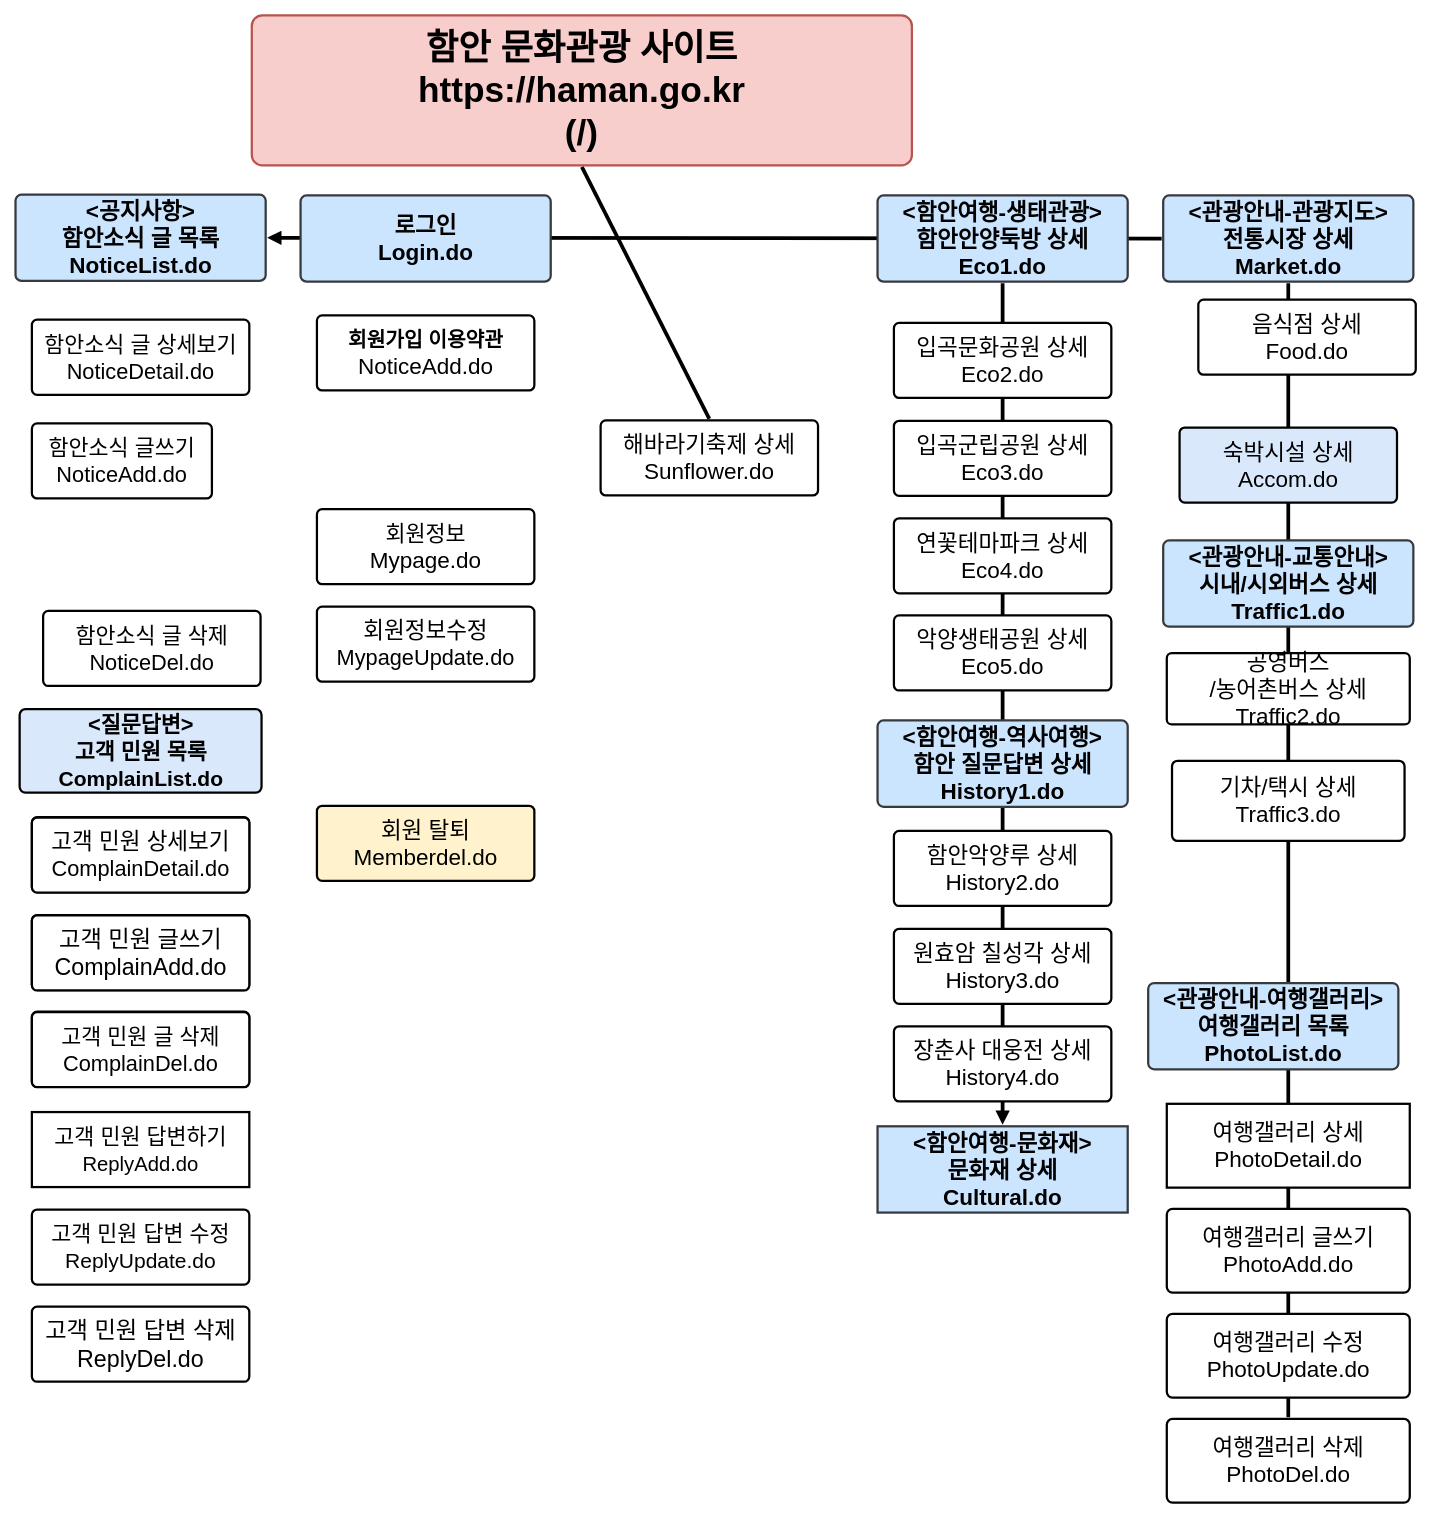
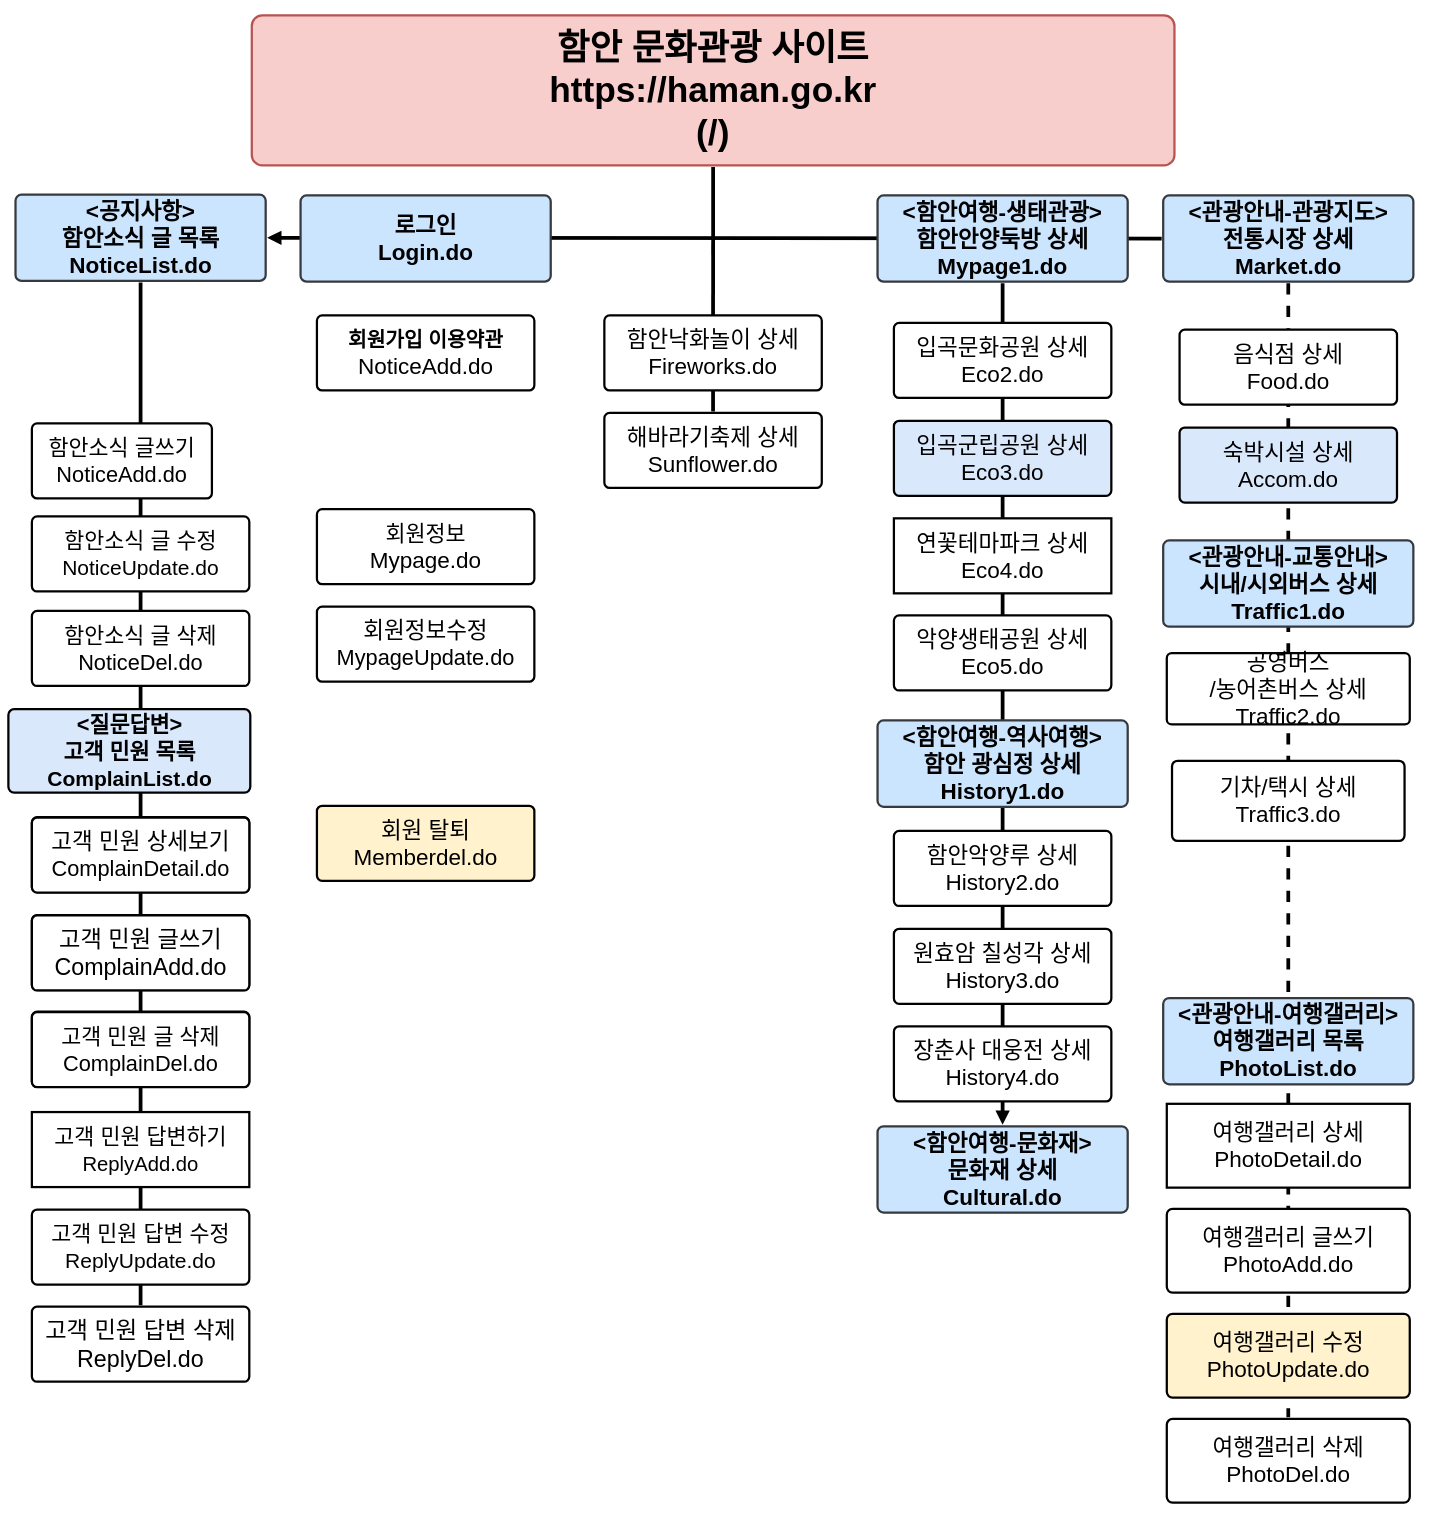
(582, 90) -> (713, 90)
(1002, 239) -> (1002, 239)
(1307, 337) -> (1288, 367)
none -> (140, 352)
none -> (713, 353)
(1288, 356) -> (1288, 356)
(140, 357) -> none
(709, 458) -> (713, 450)
(1002, 458) -> (1002, 458)
none -> (140, 554)
(1002, 556) -> (1002, 556)
(152, 648) -> (140, 648)
(140, 751) -> (129, 751)
(1002, 764) -> (1002, 764)
(1273, 1026) -> (1288, 1041)
(1002, 1169) -> (1002, 1169)
(1288, 1356) -> (1288, 1356)
